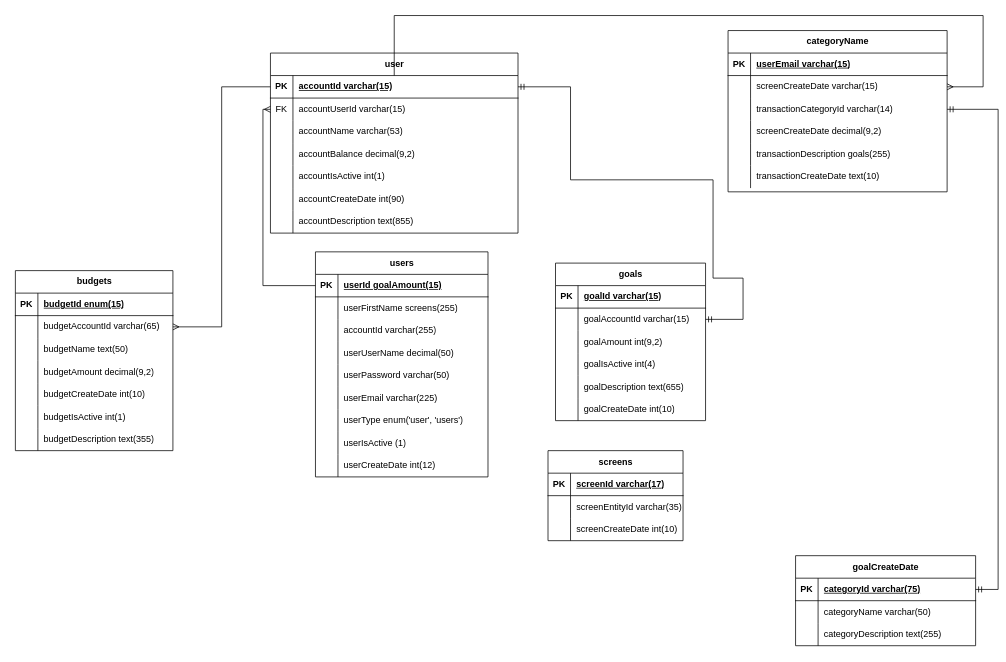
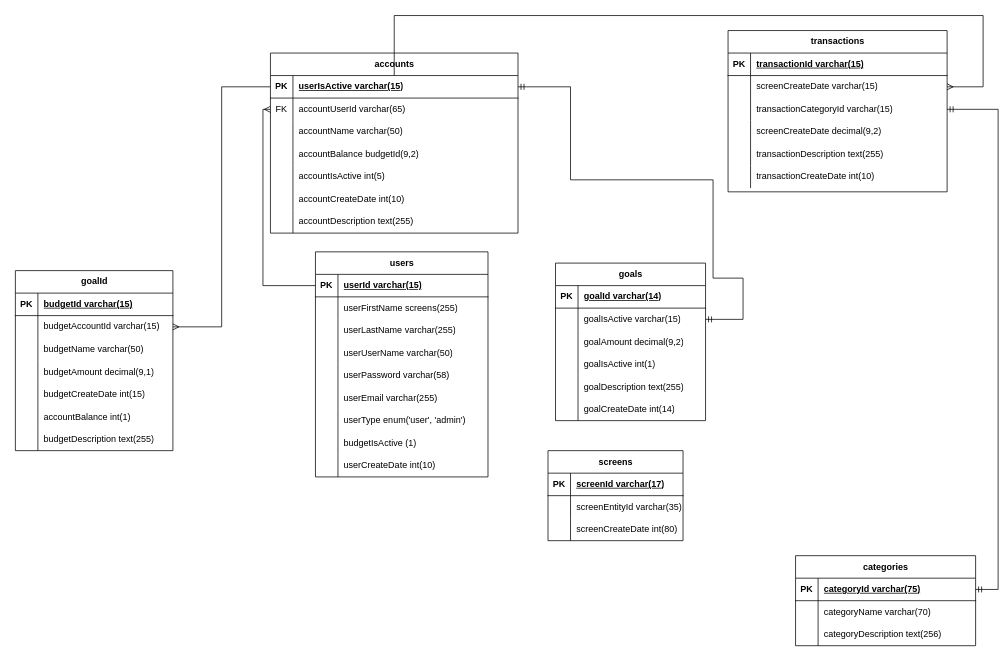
(838, 42) -> (838, 42)
(395, 64) -> (395, 64)
(806, 64) -> (817, 64)
(351, 87) -> (357, 87)
(361, 109) -> (361, 109)
(837, 109) -> (837, 109)
(356, 132) -> (356, 132)
(361, 154) -> (366, 154)
(834, 154) -> (832, 154)
(351, 177) -> (351, 177)
(830, 177) -> (826, 177)
(360, 199) -> (360, 199)
(366, 222) -> (366, 222)
(95, 282) -> (95, 282)
(394, 285) -> (388, 285)
(627, 297) -> (627, 297)
(86, 304) -> (93, 304)
(645, 319) -> (641, 319)
(108, 327) -> (108, 327)
(398, 330) -> (406, 330)
(627, 342) -> (636, 342)
(91, 349) -> (98, 349)
(401, 353) -> (403, 353)
(627, 364) -> (627, 364)
(102, 372) -> (102, 372)
(403, 375) -> (403, 375)
(642, 387) -> (642, 387)
(102, 394) -> (102, 394)
(396, 398) -> (396, 398)
(636, 409) -> (636, 409)
(93, 417) -> (93, 417)
(411, 420) -> (410, 420)
(108, 439) -> (108, 439)
(382, 443) -> (387, 443)
(397, 465) -> (397, 465)
(630, 529) -> (630, 529)
(886, 567) -> (886, 567)
(883, 612) -> (883, 612)
(893, 634) -> (893, 634)
